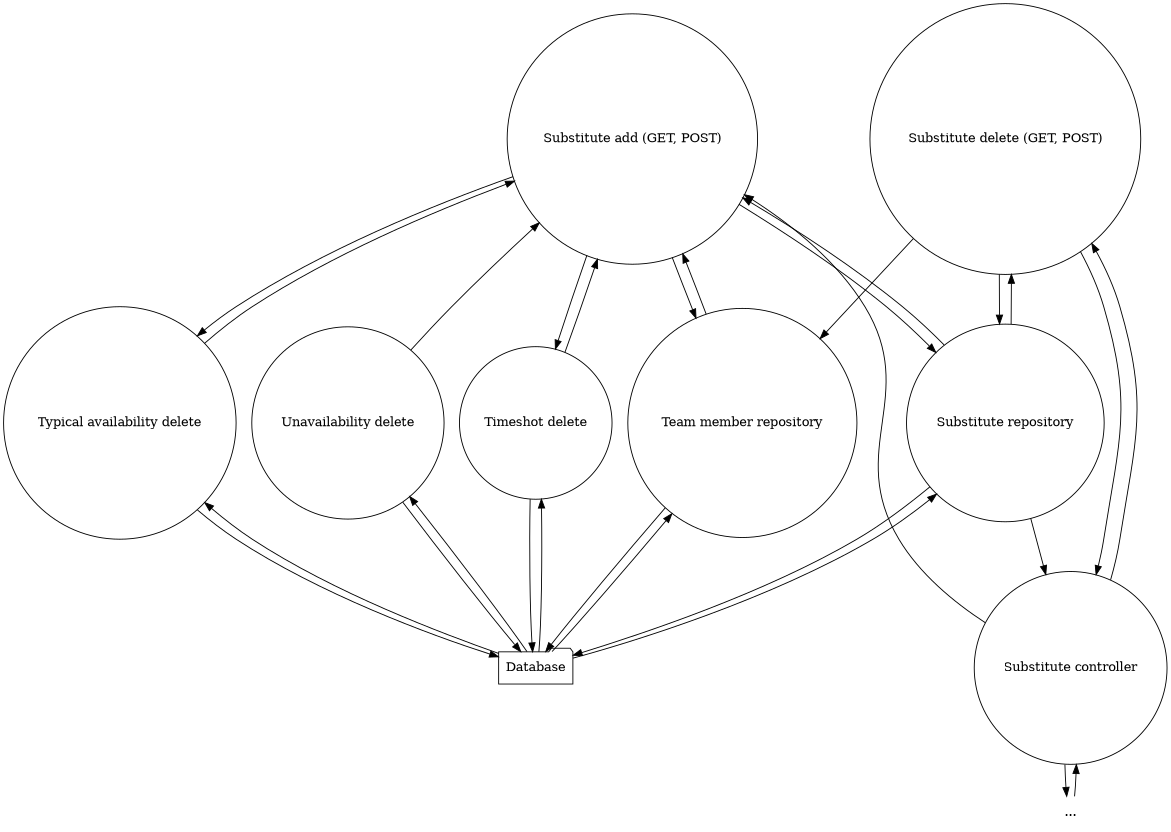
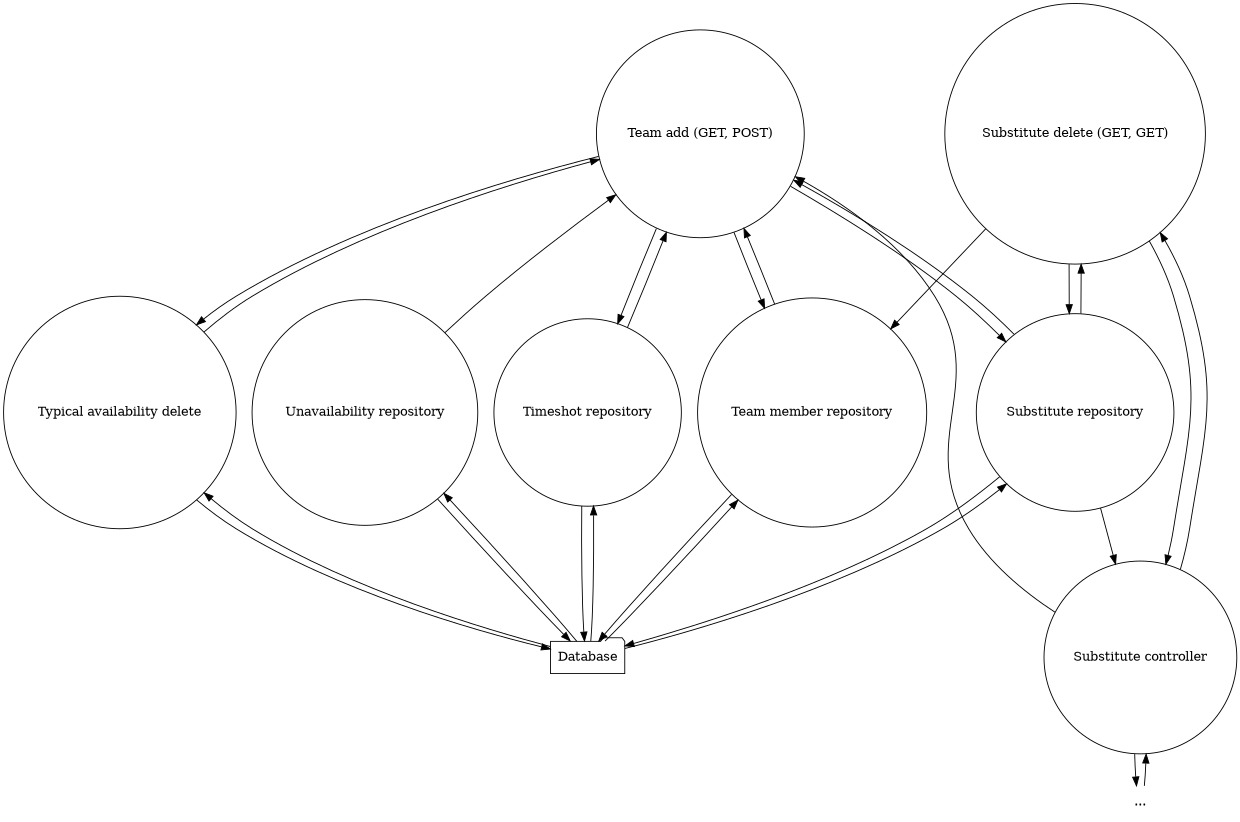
(632, 139) -> (700, 134)
(1005, 139) -> (1075, 134)
(348, 423) -> (365, 412)
(536, 423) -> (588, 412)
